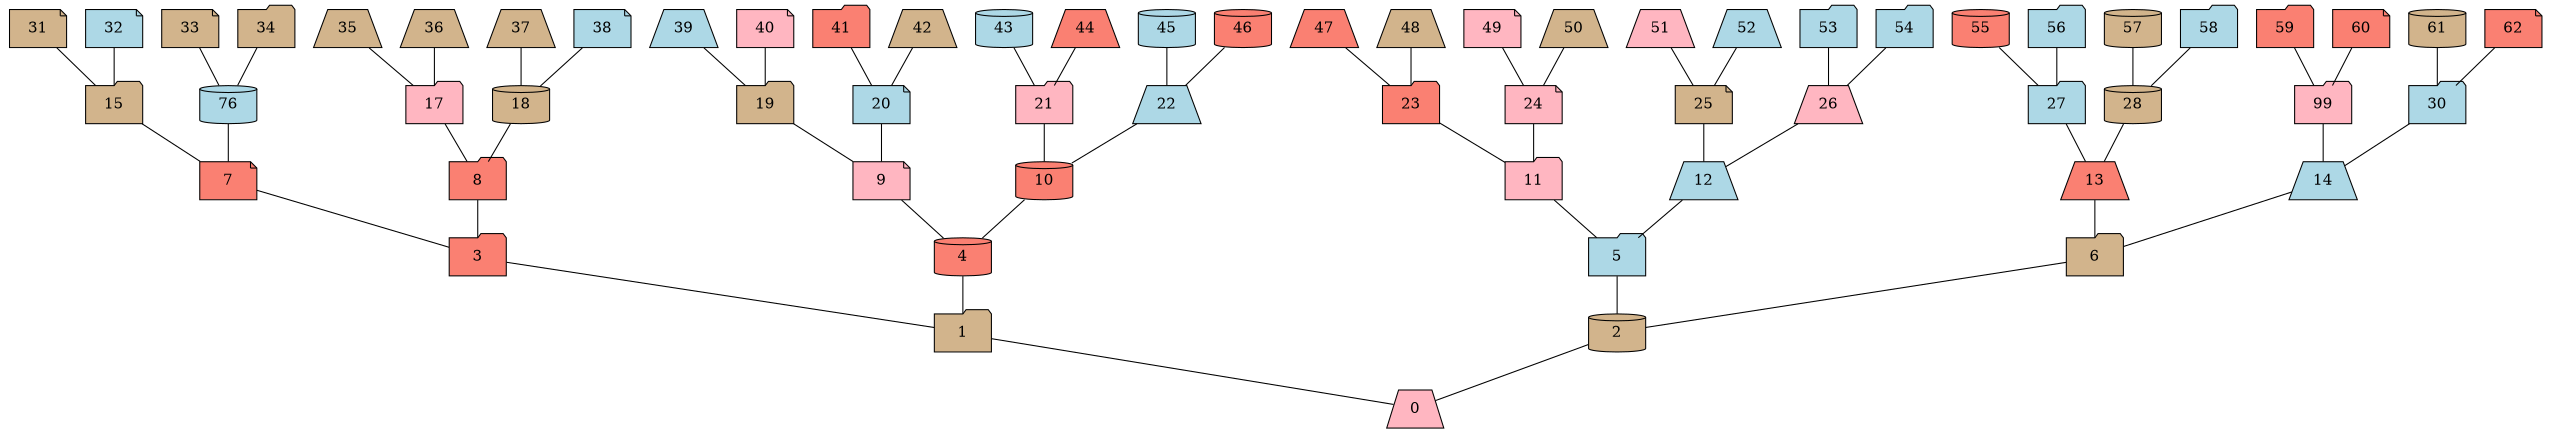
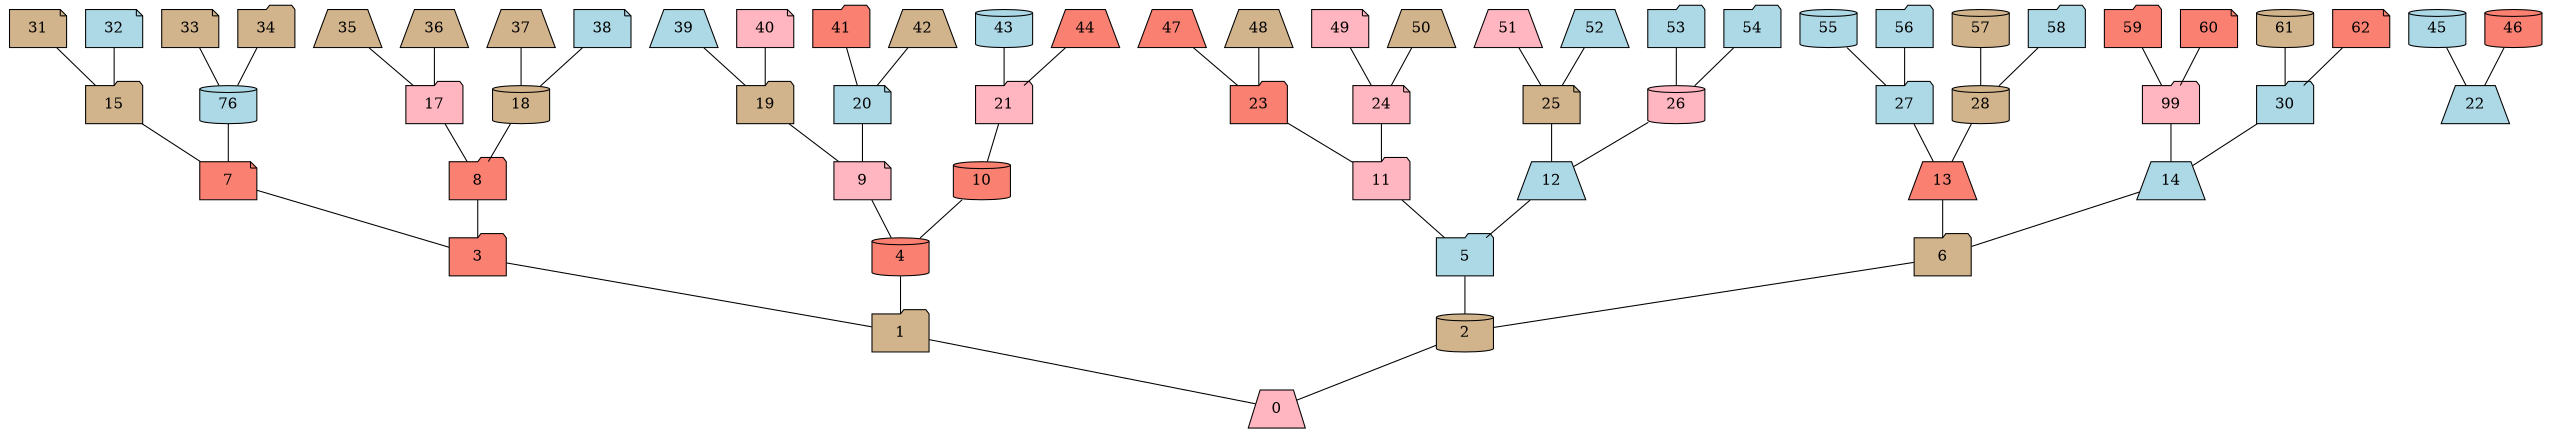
(1981, 29) -> (1829, 29)
(1829, 105) -> (1676, 105)
(1104, 143) -> none
